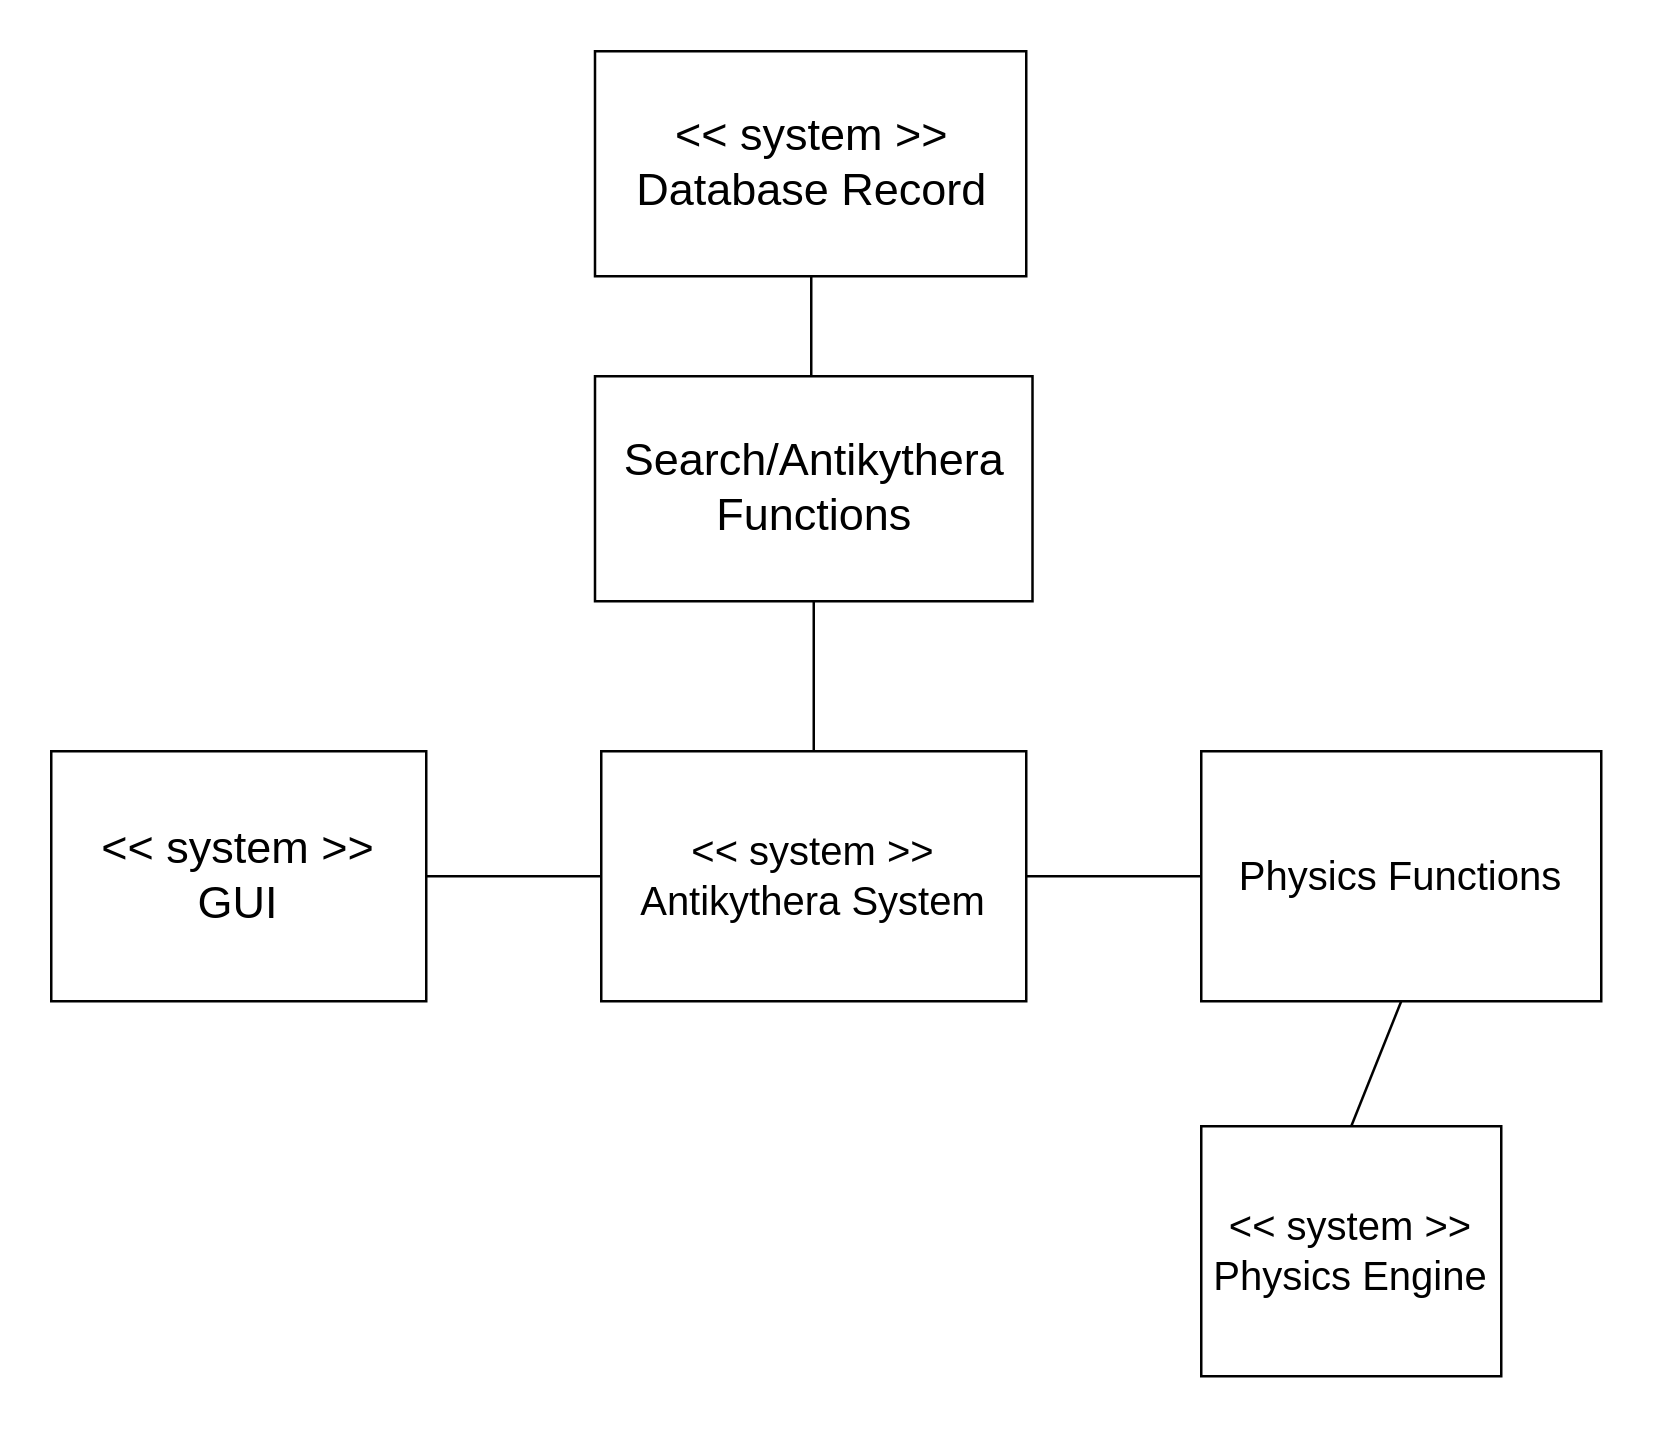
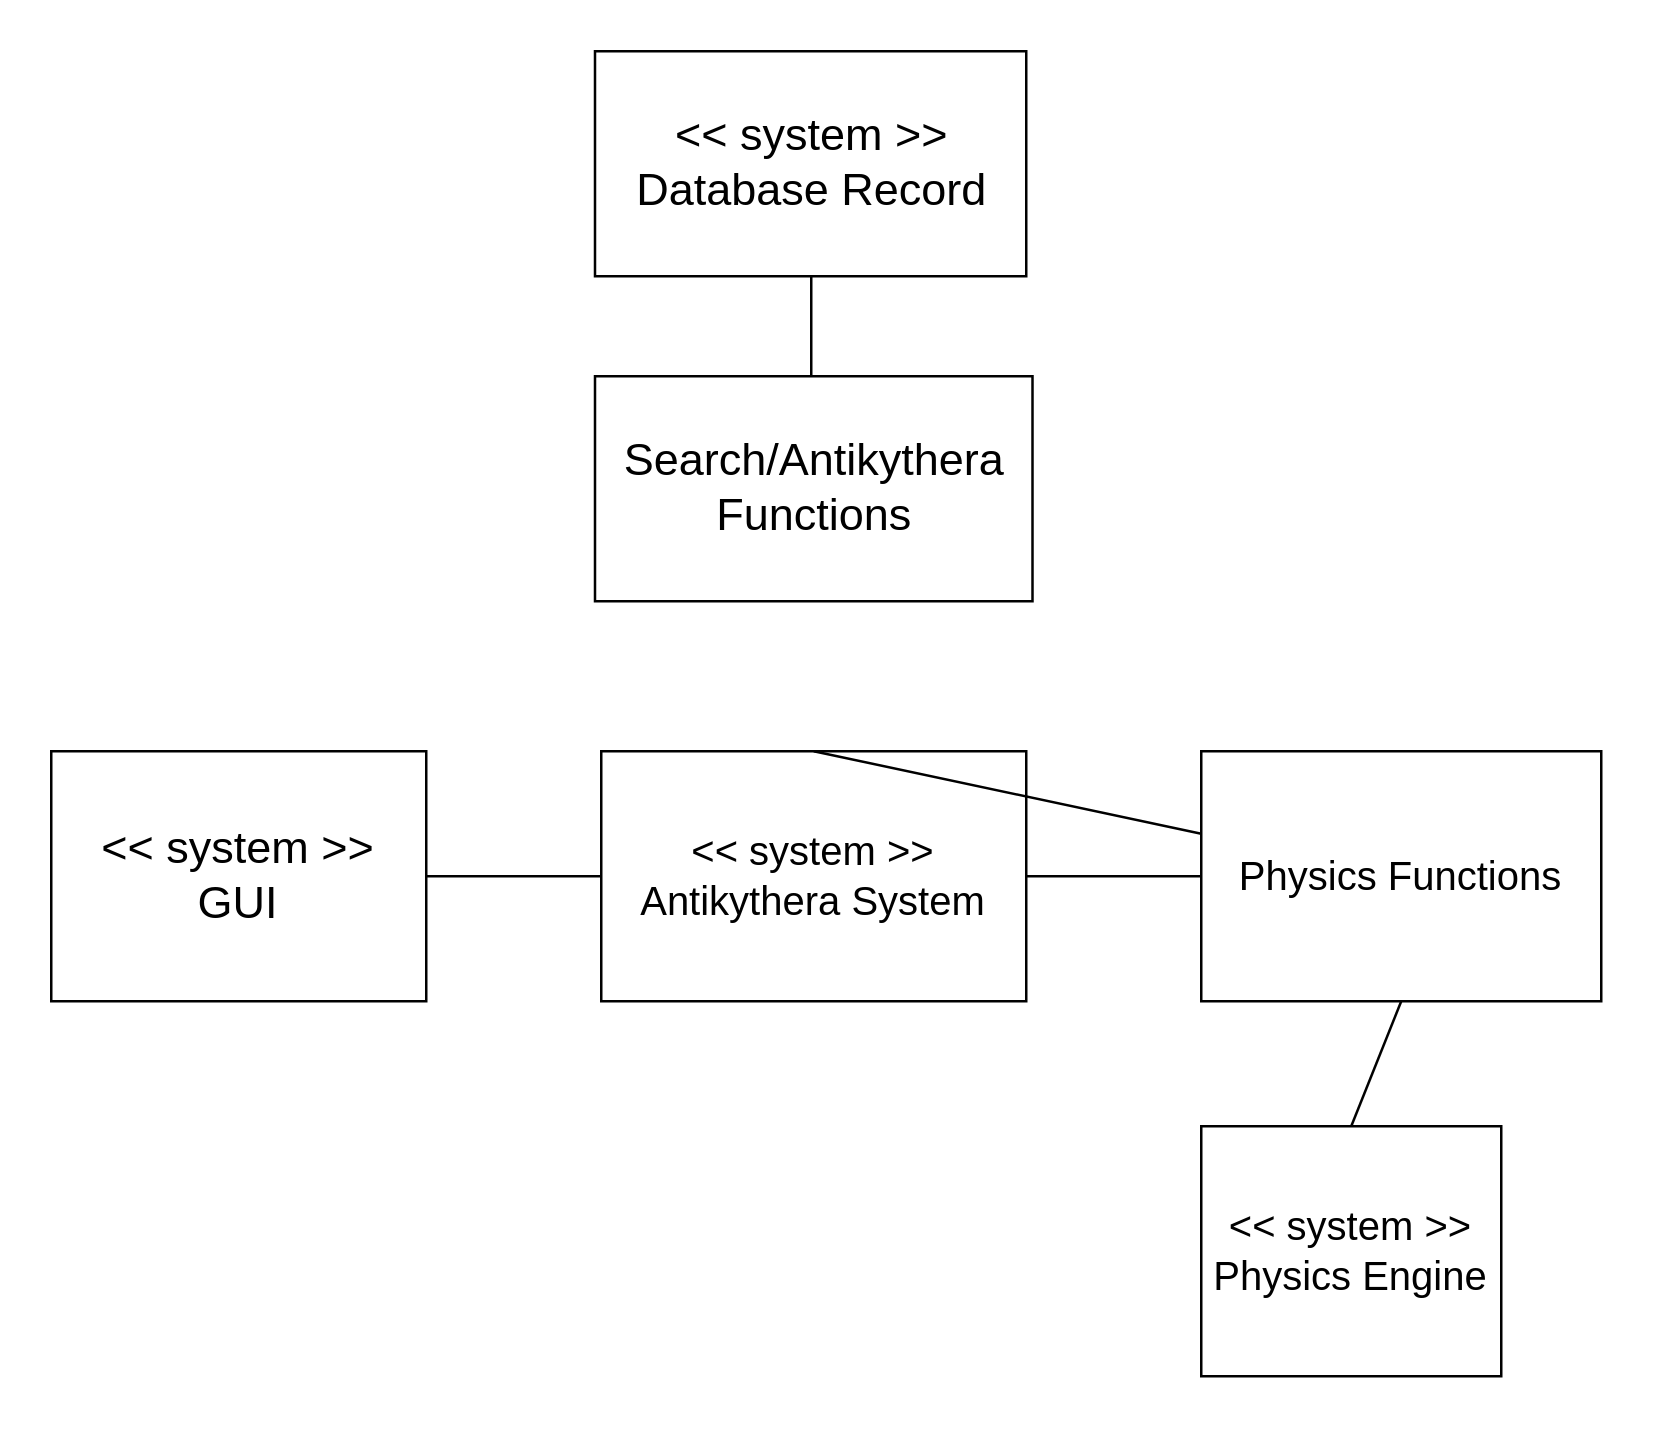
(814, 676) -> (1008, 792)
